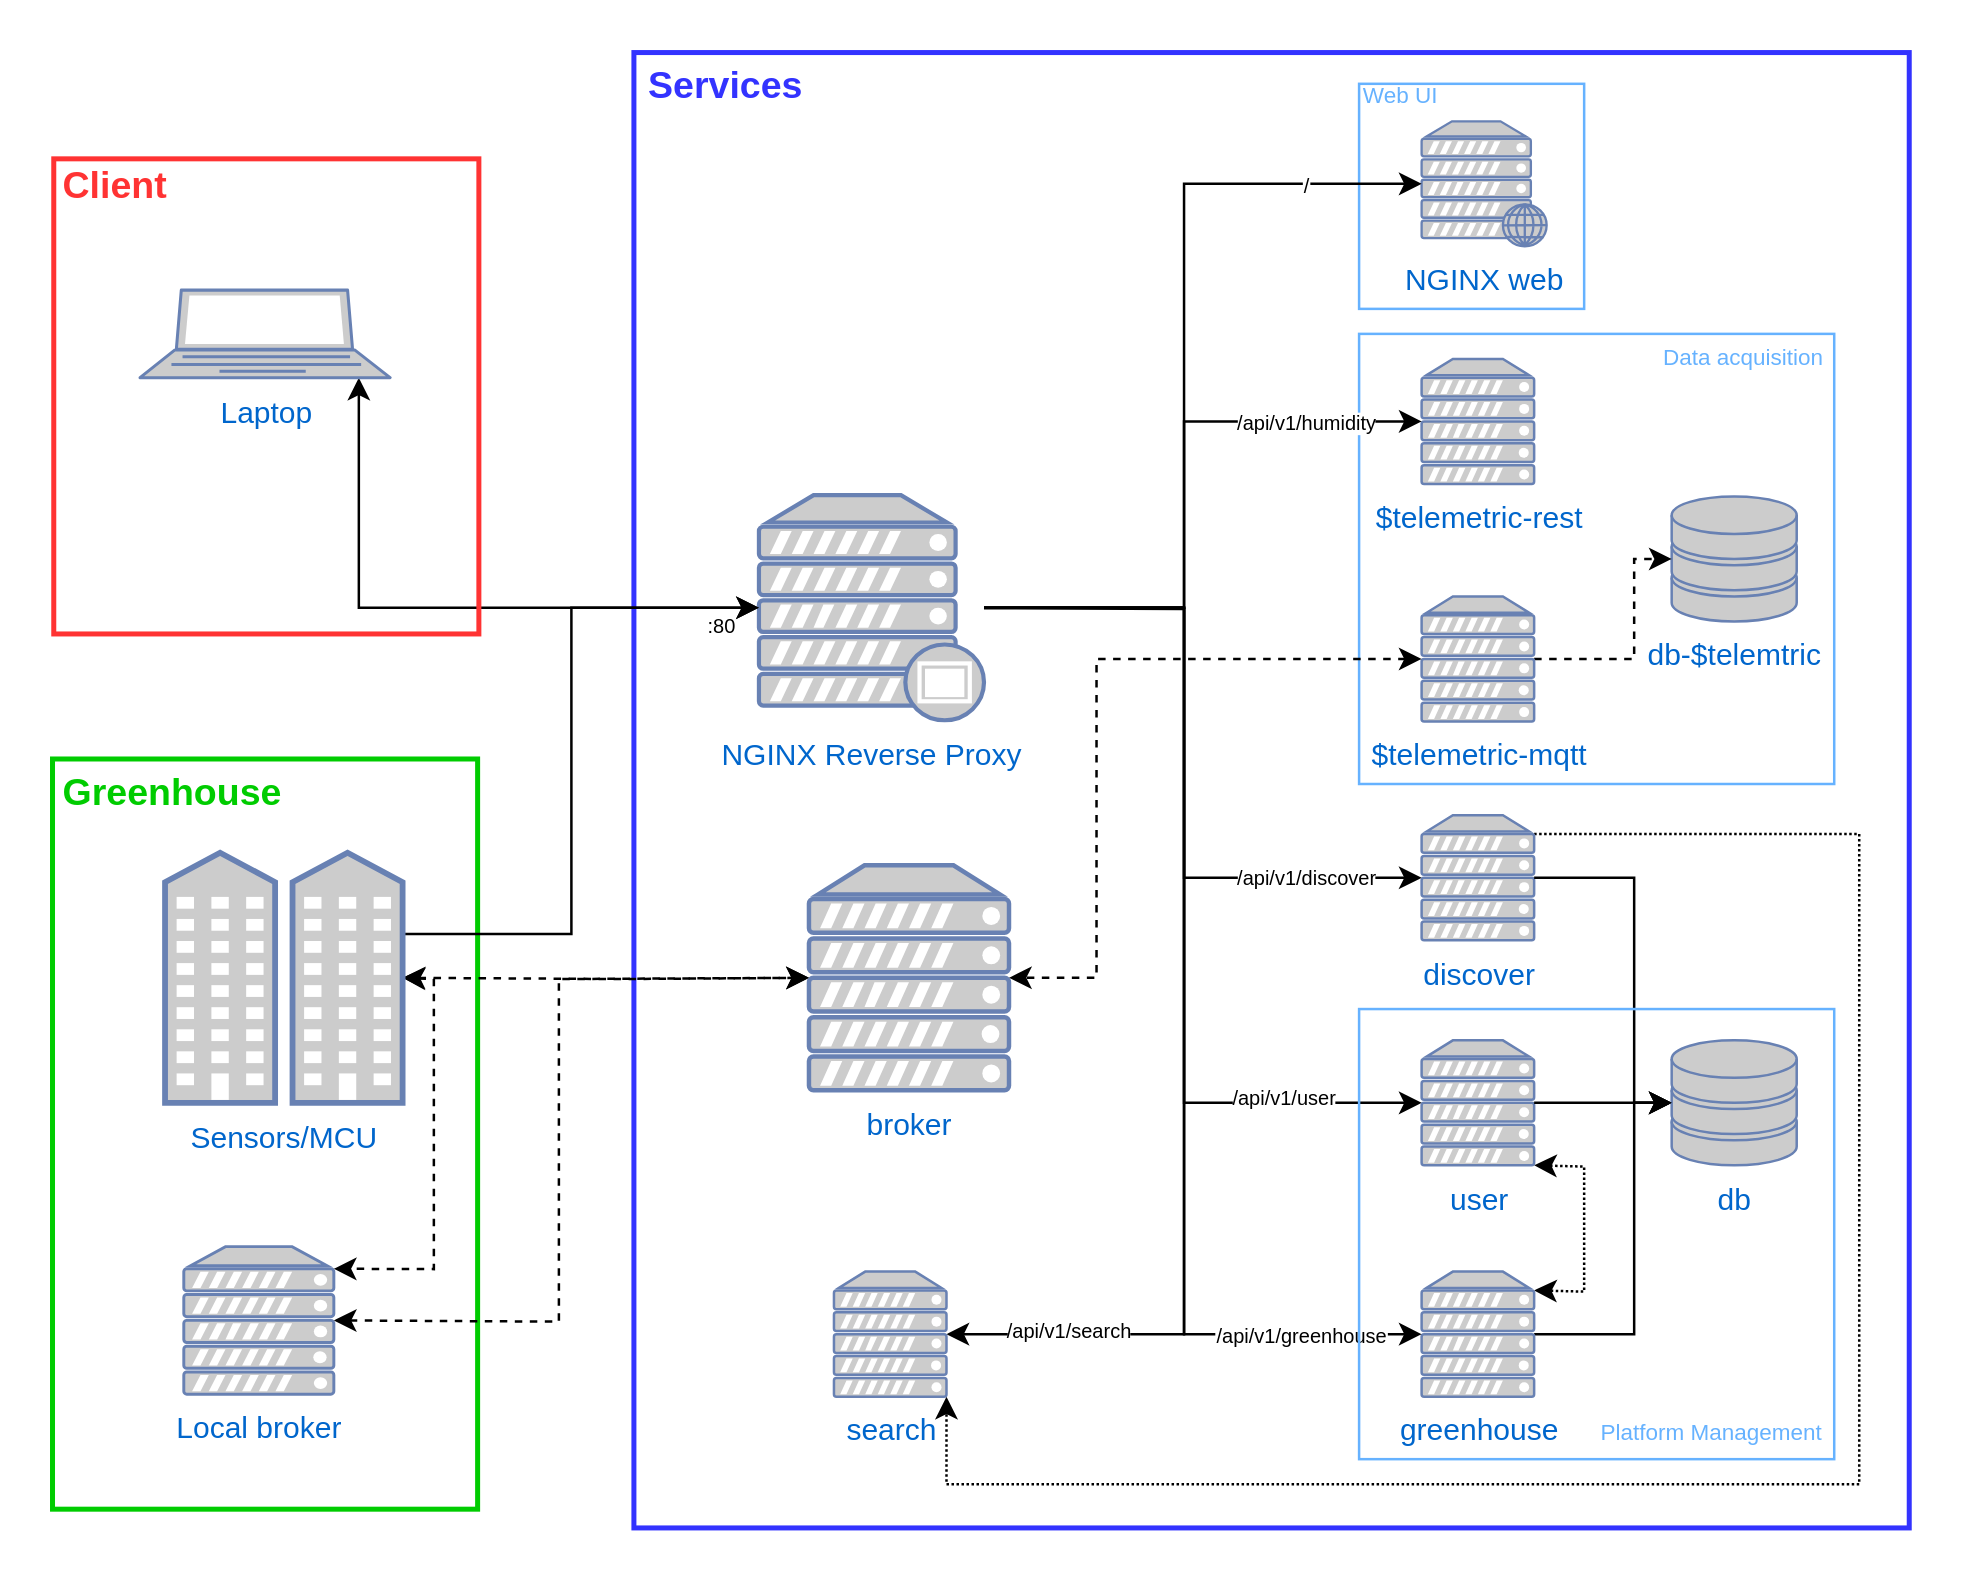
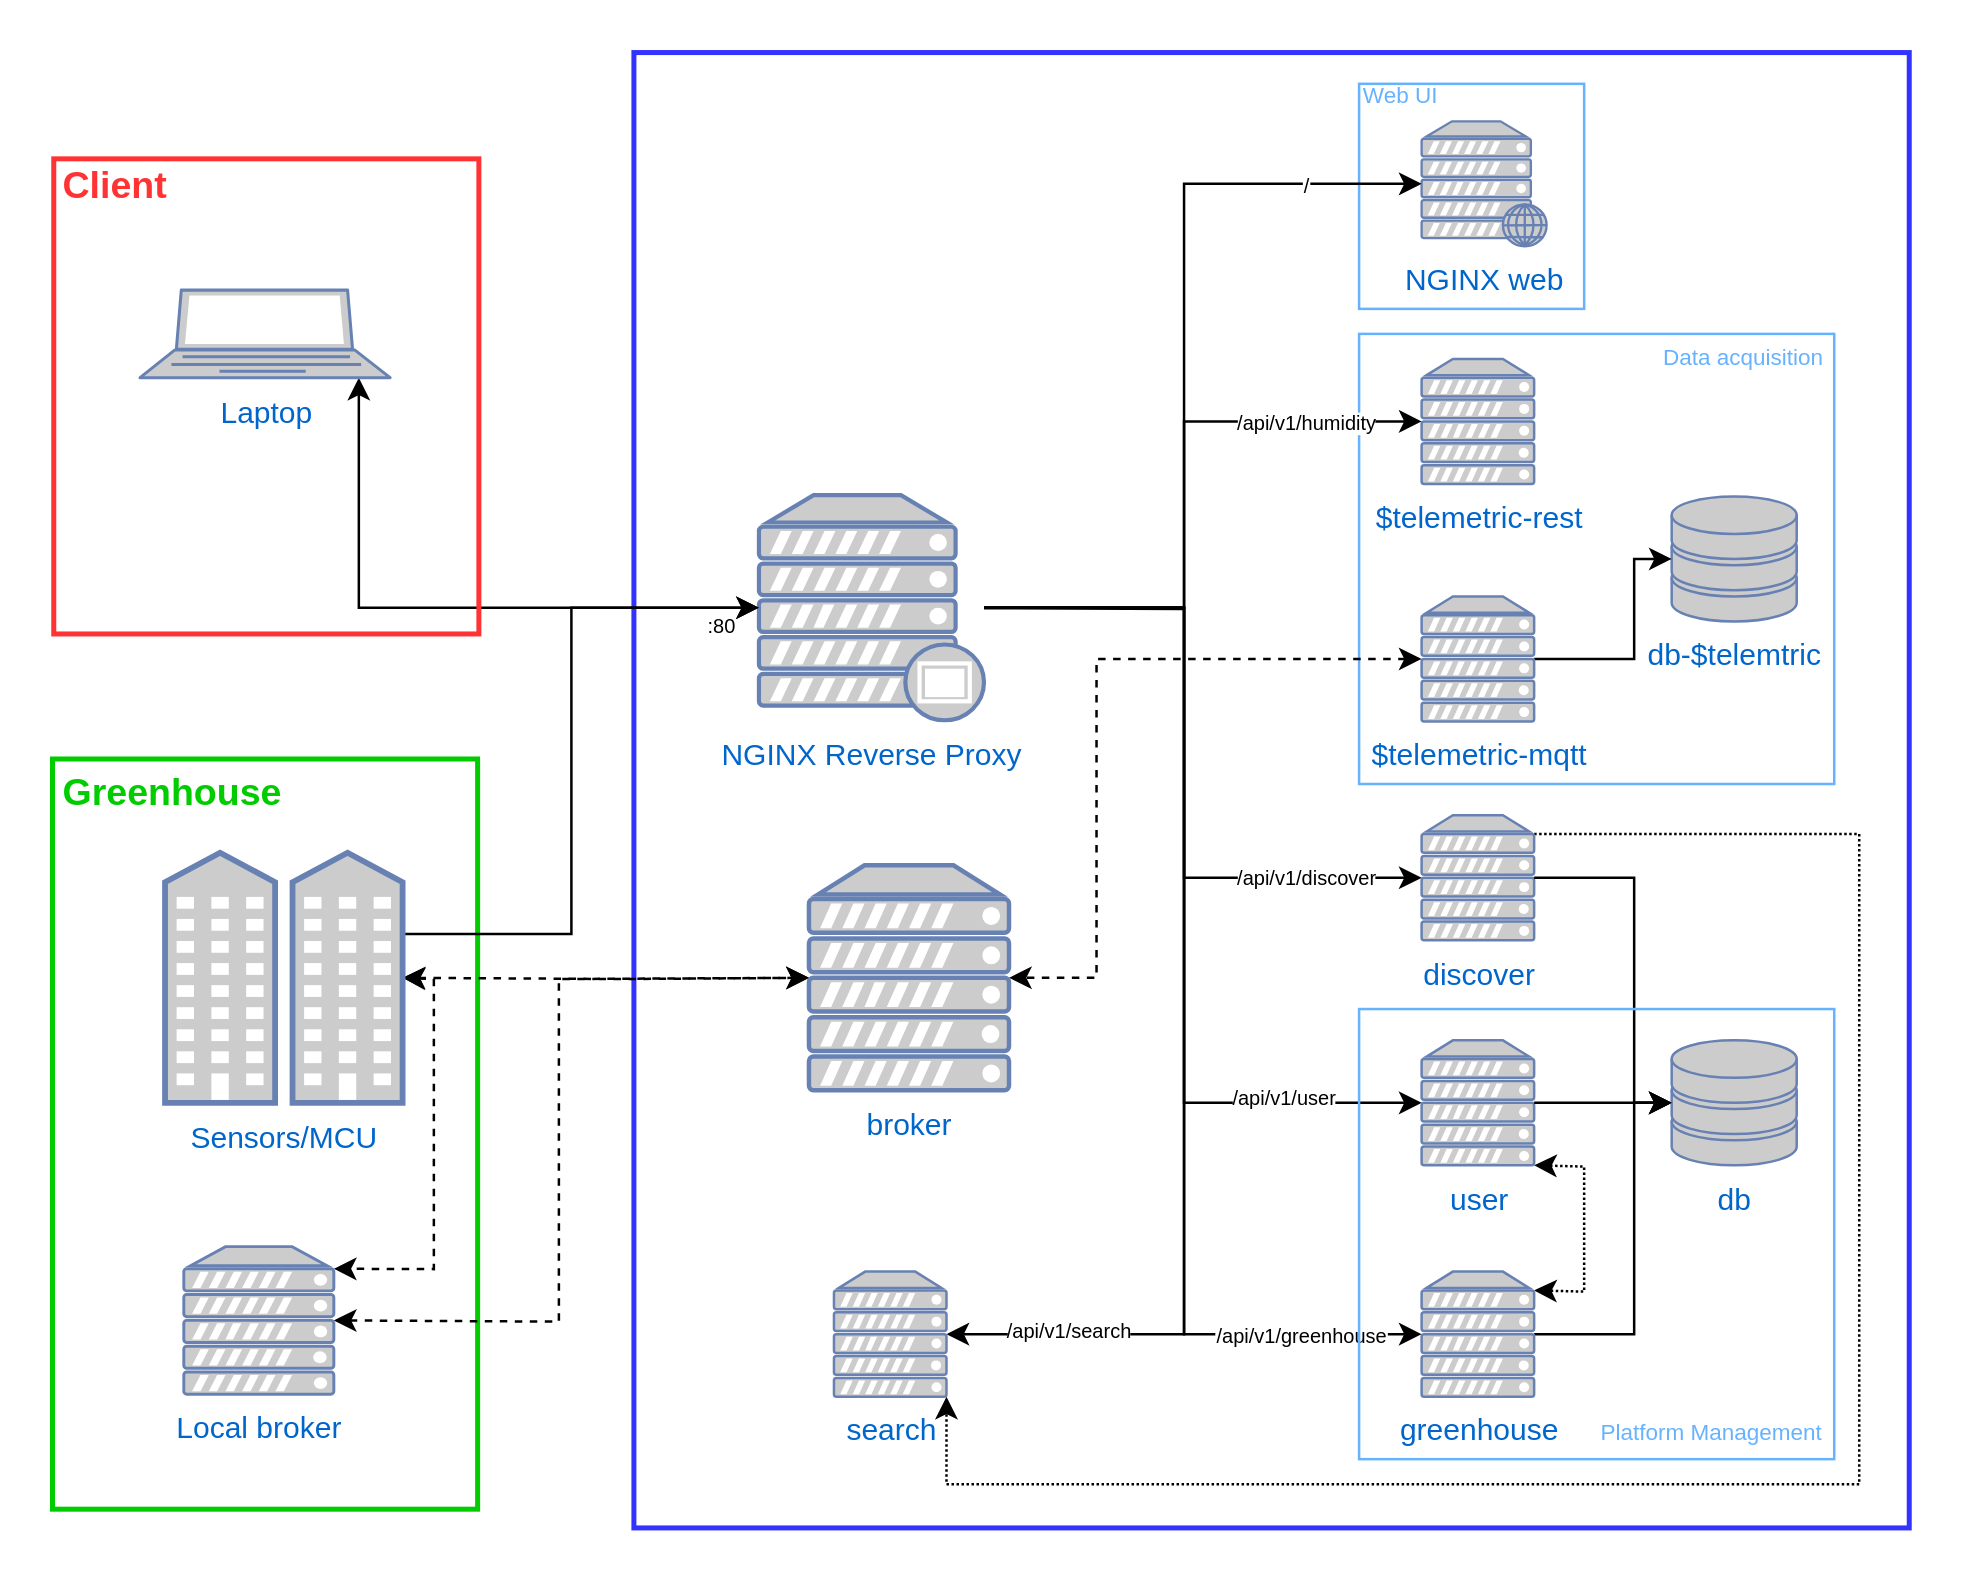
(734, 84) -> none
(1634, 646) -> (1634, 646)
